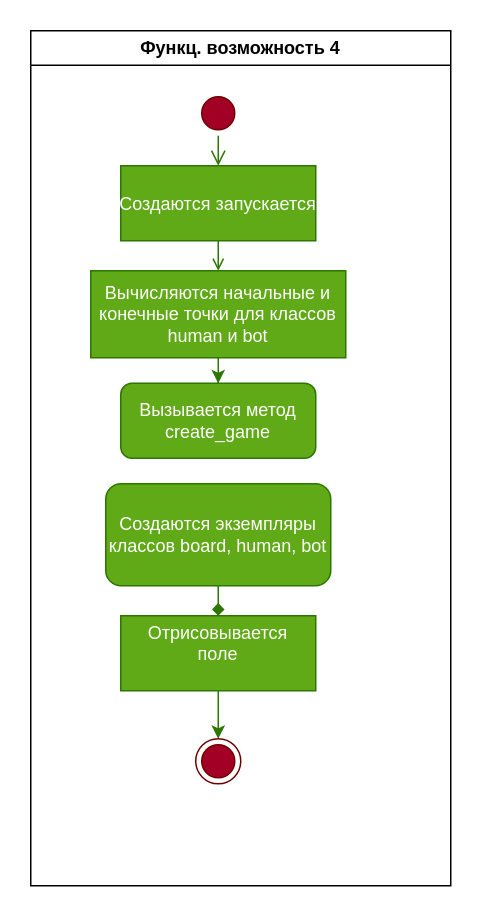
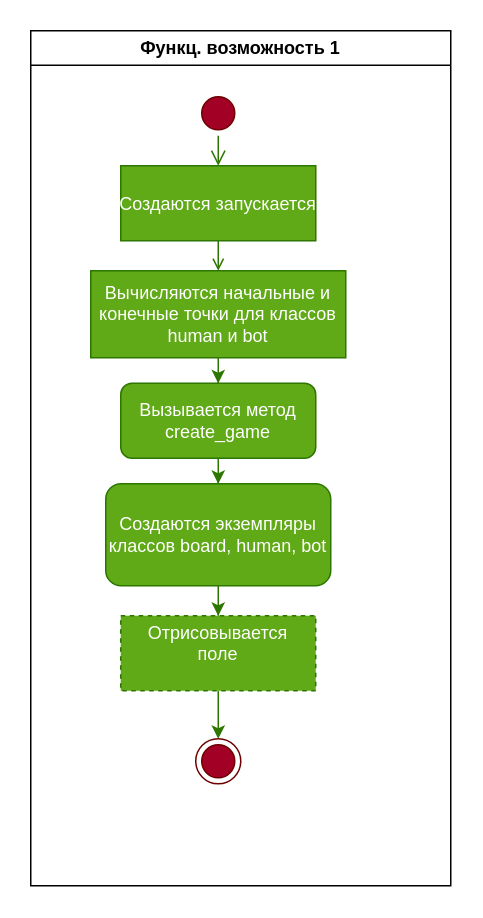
(241, 49) -> (241, 49)
none -> (218, 459)
(218, 603) -> (218, 604)
(218, 653) -> (218, 653)
